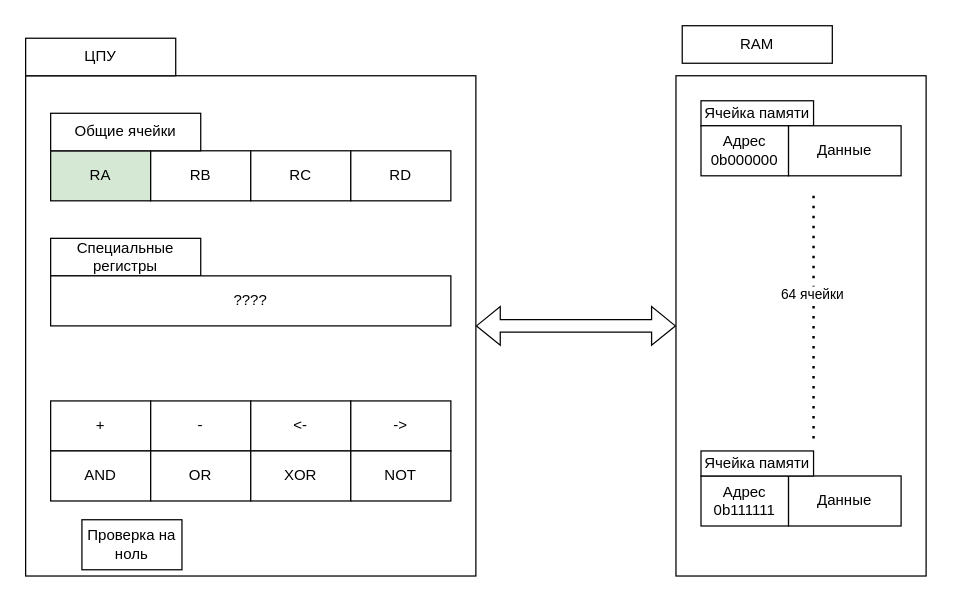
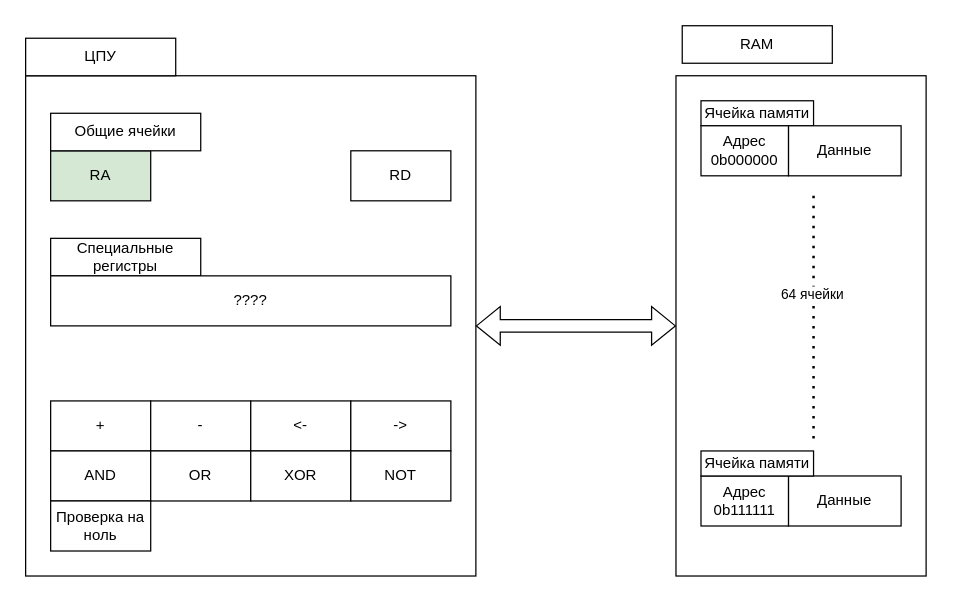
(201, 176) -> none
(301, 176) -> none
(132, 544) -> (101, 526)
